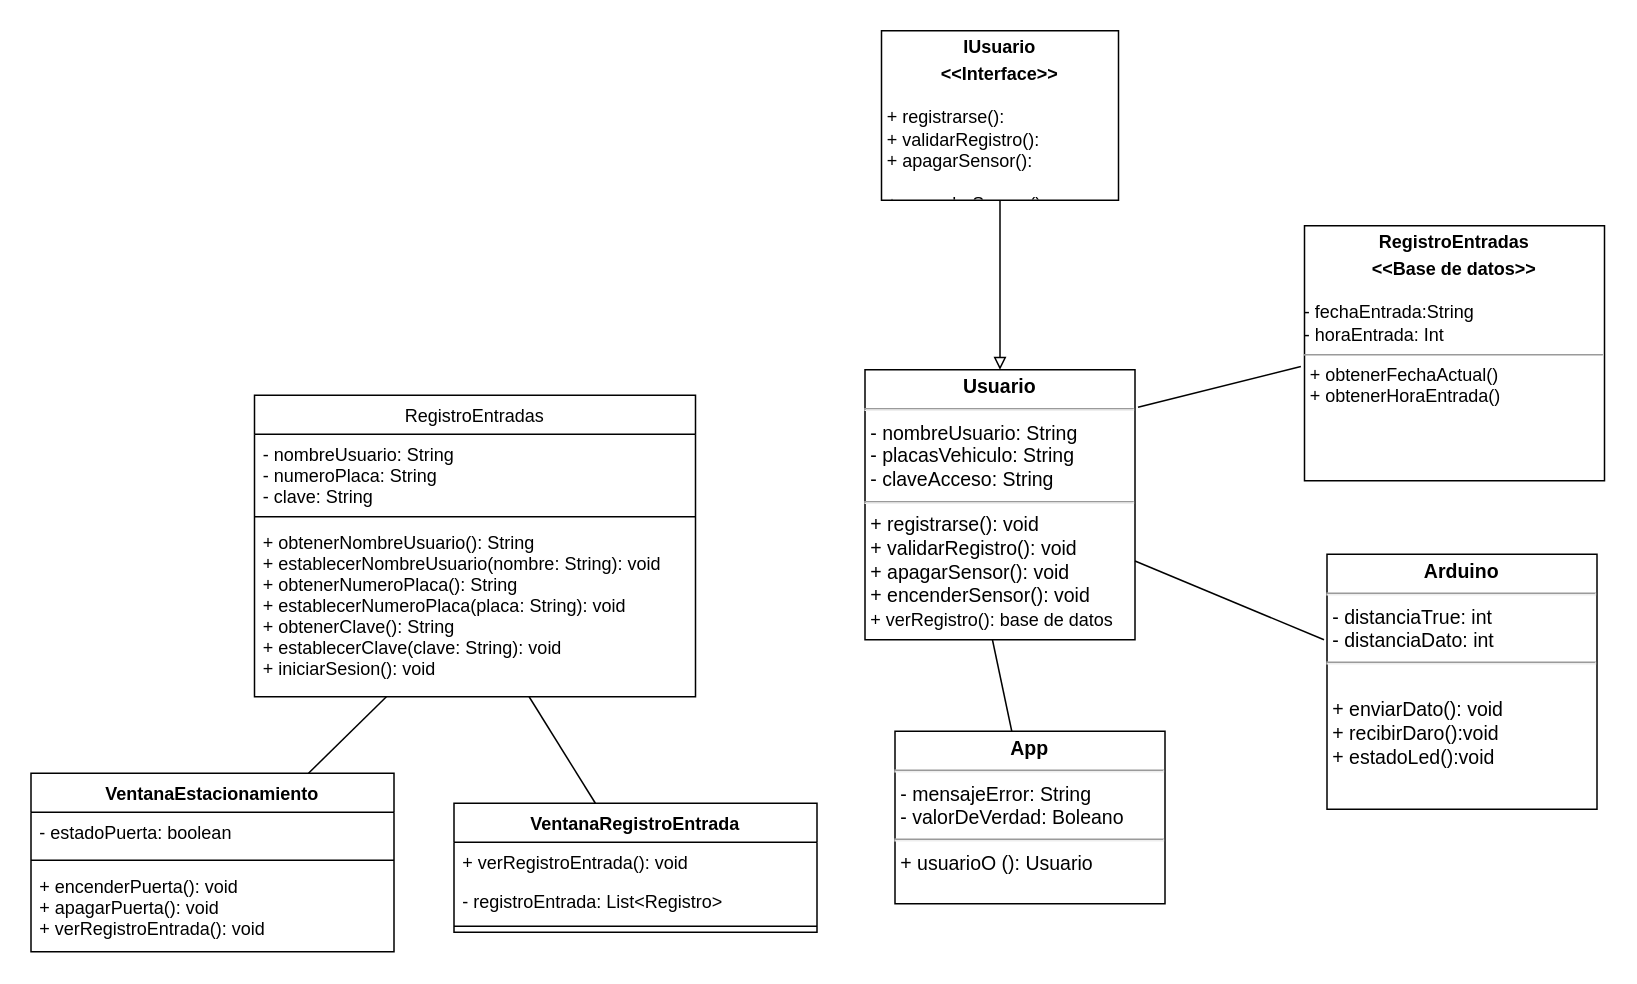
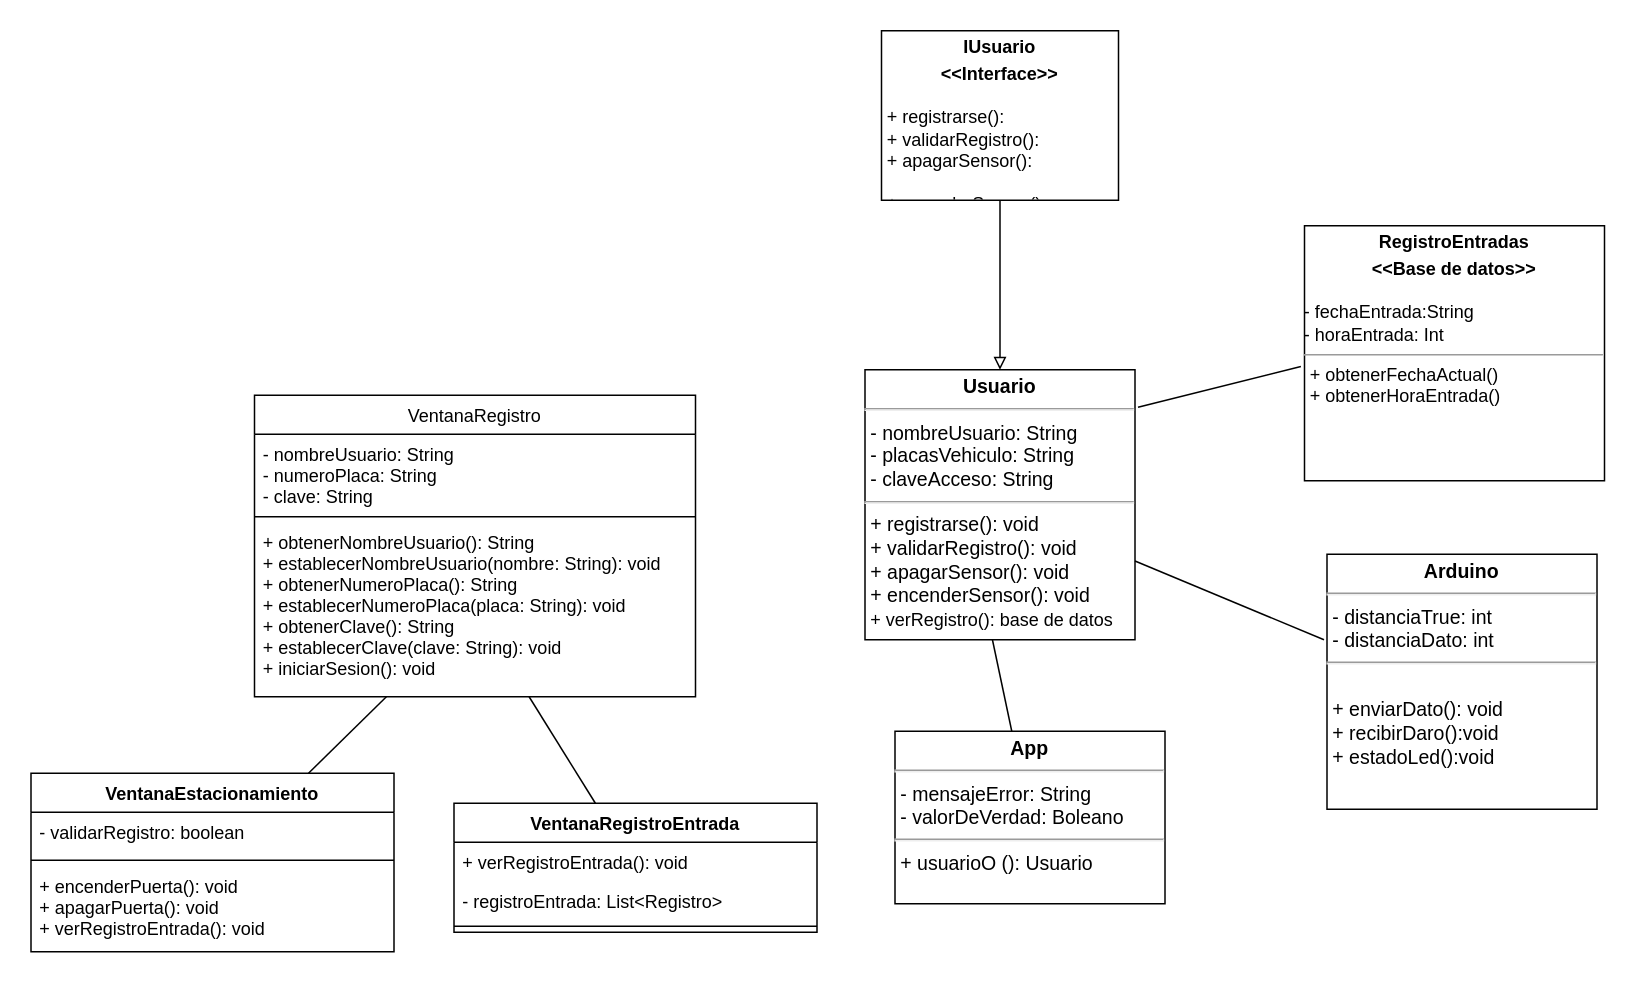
(474, 416) -> (474, 416)
(146, 833) -> (154, 833)
